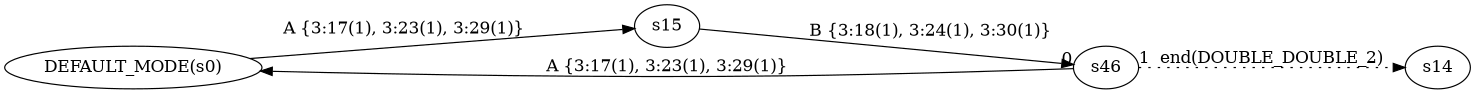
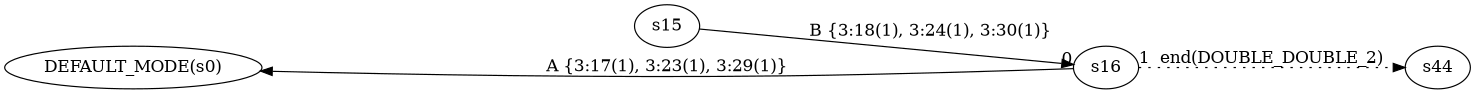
(436, 44) -> none
(1106, 68) -> (1106, 68)
(1438, 68) -> (1438, 68)
